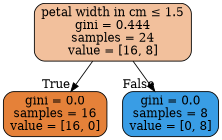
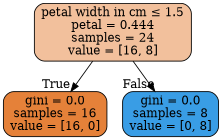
(113, 25) -> (113, 25)
